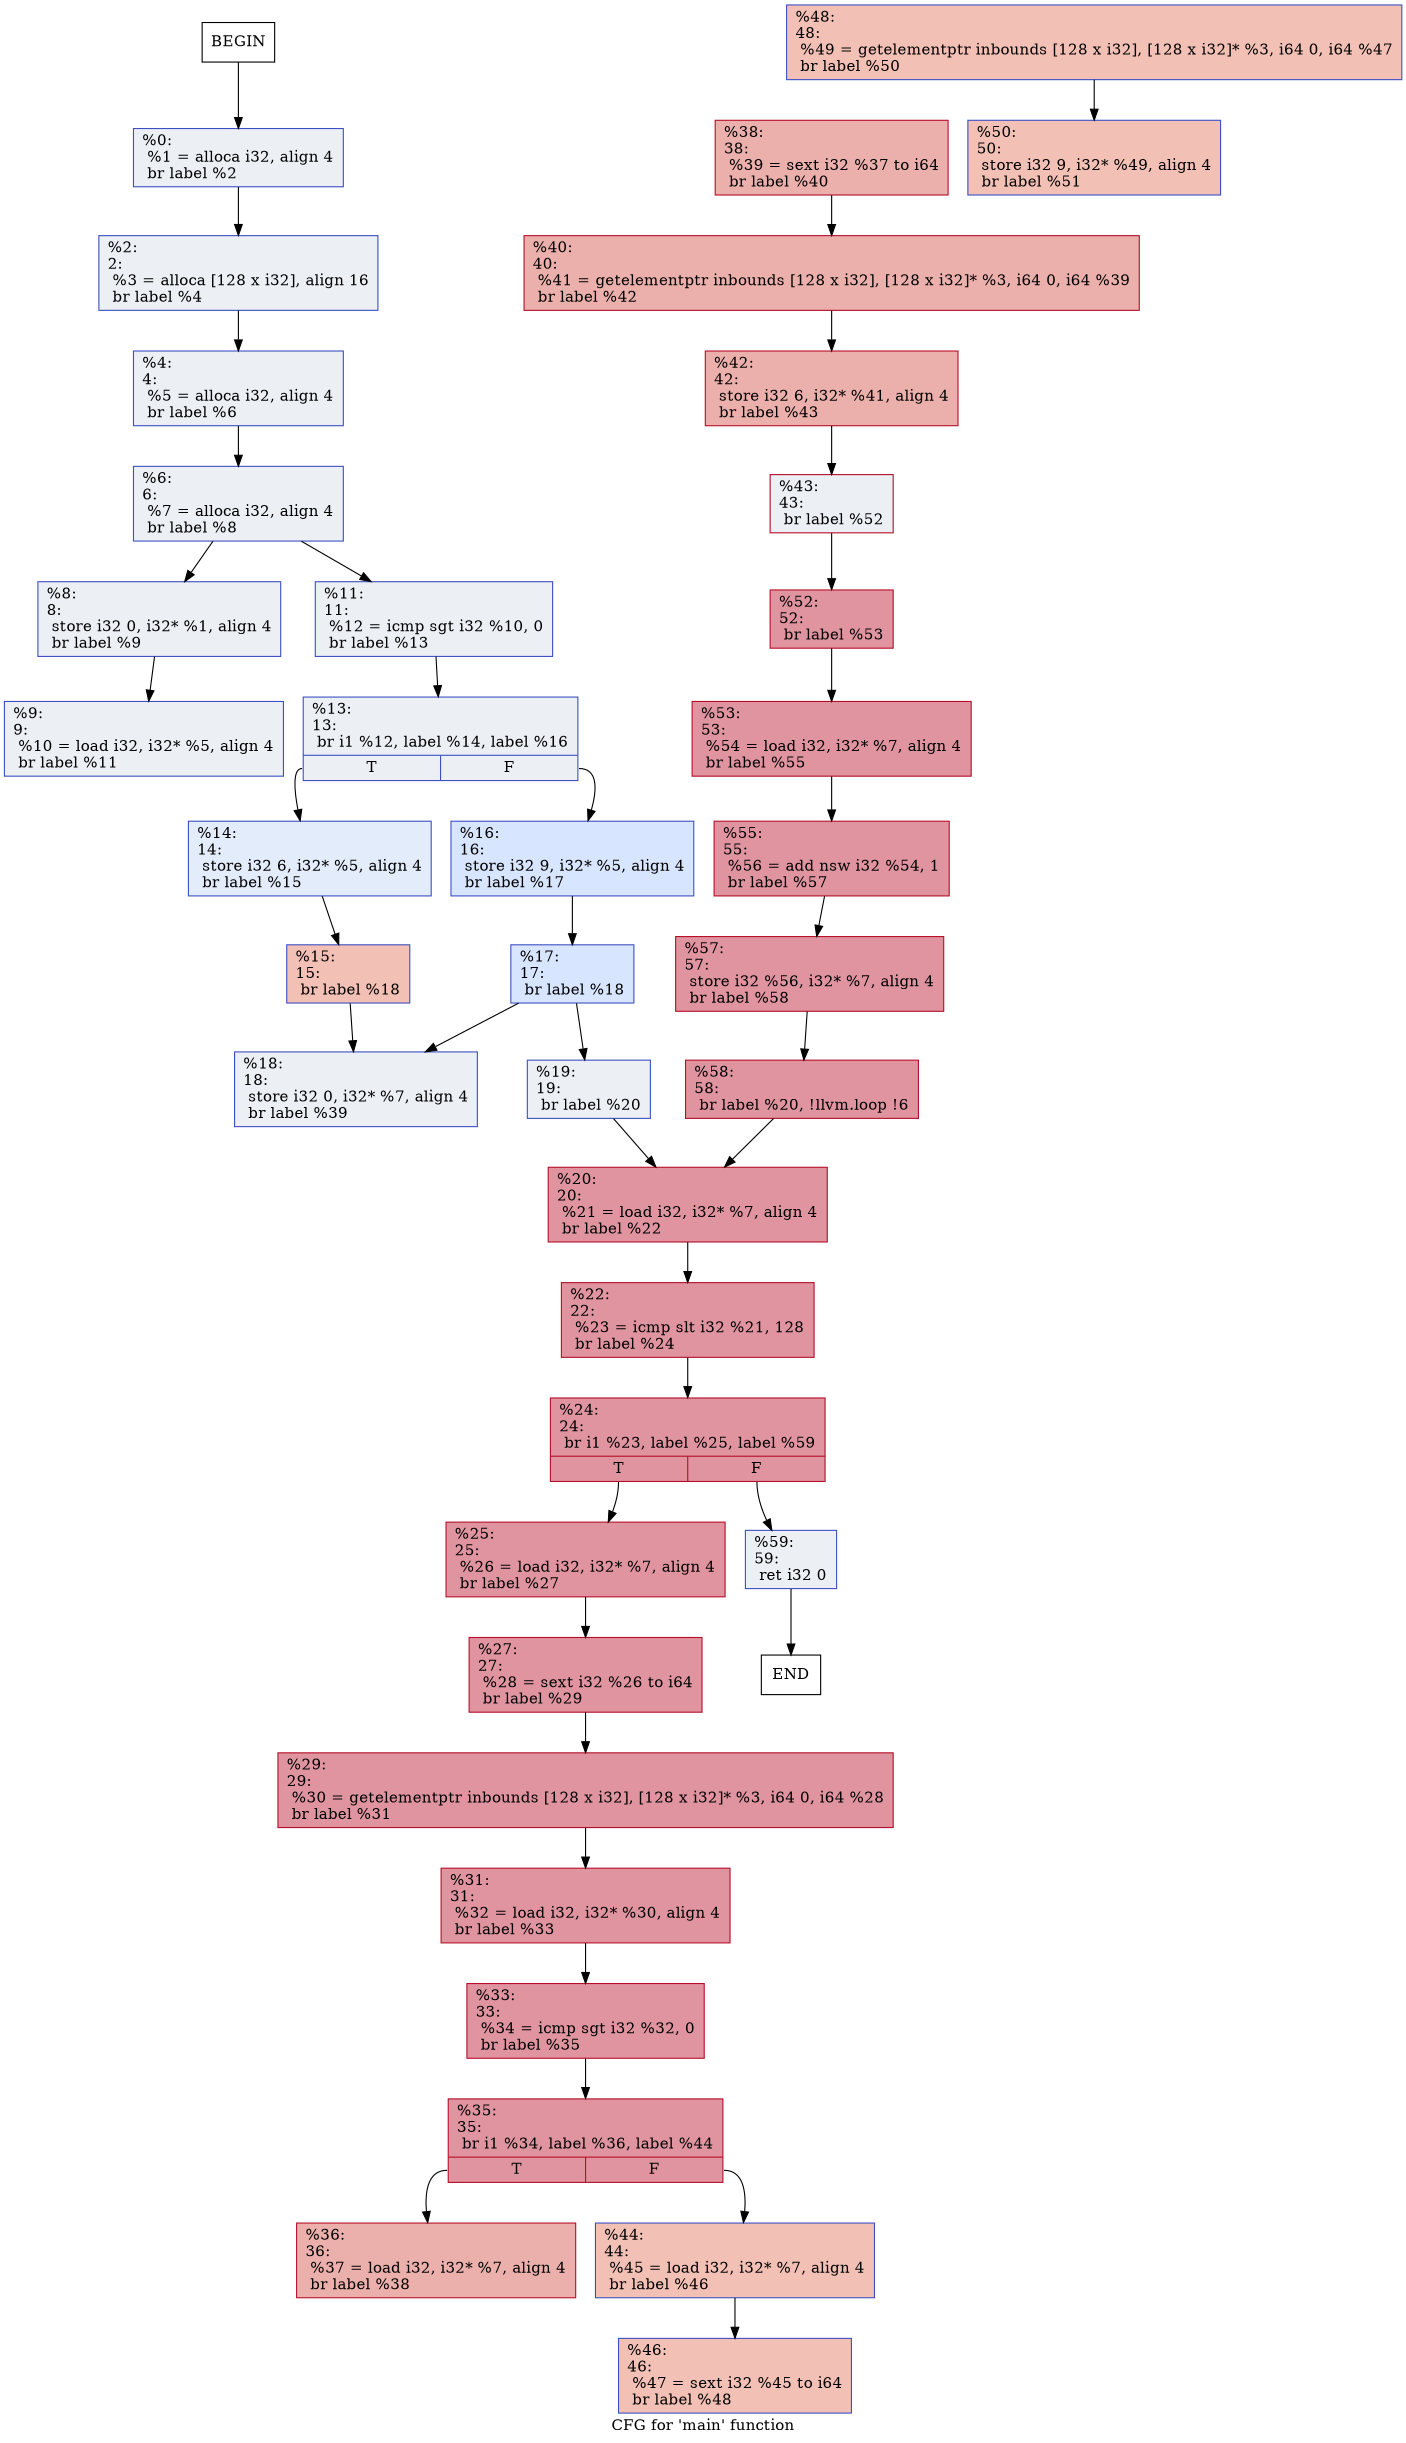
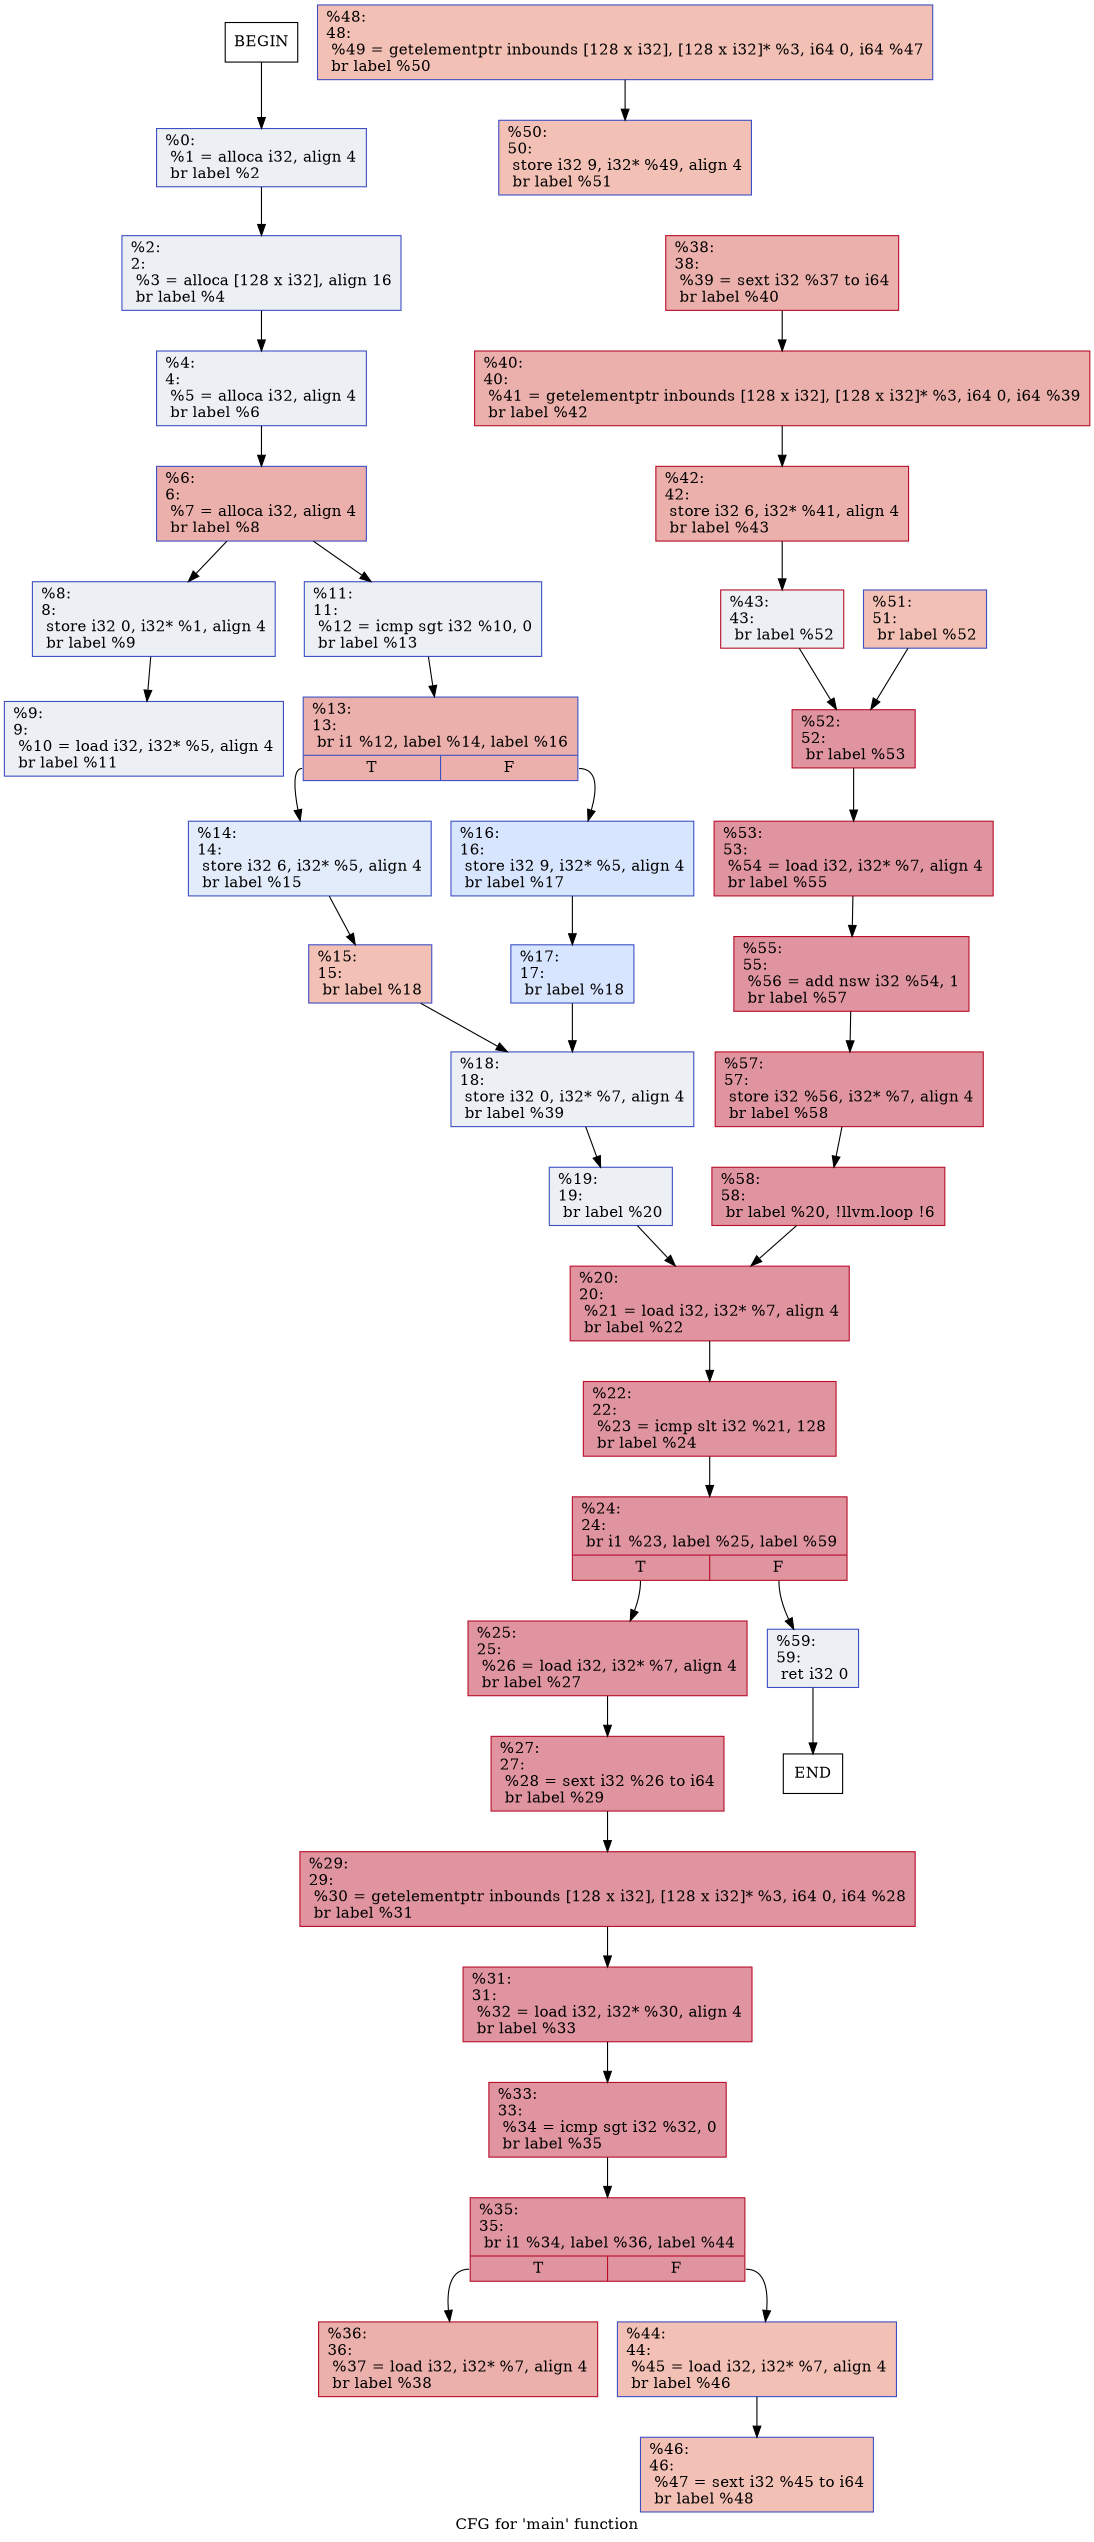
(238, 504) -> (261, 504)
none -> (925, 619)
(441, 739) -> (441, 739)
(580, 1026) -> (591, 1142)
